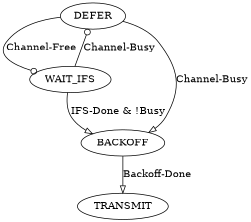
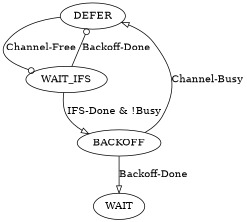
(120, 48) -> (116, 48)
(173, 66) -> (171, 75)
(123, 206) -> (119, 206)
